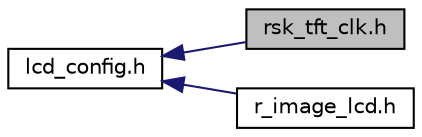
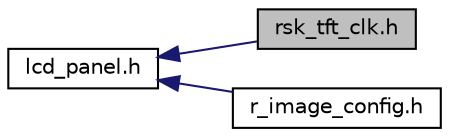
(85, 69) -> (83, 69)
(325, 108) -> (337, 108)
